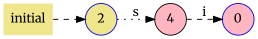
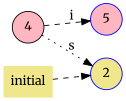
(131, 19) -> (63, 48)
(238, 19) -> (106, 19)
